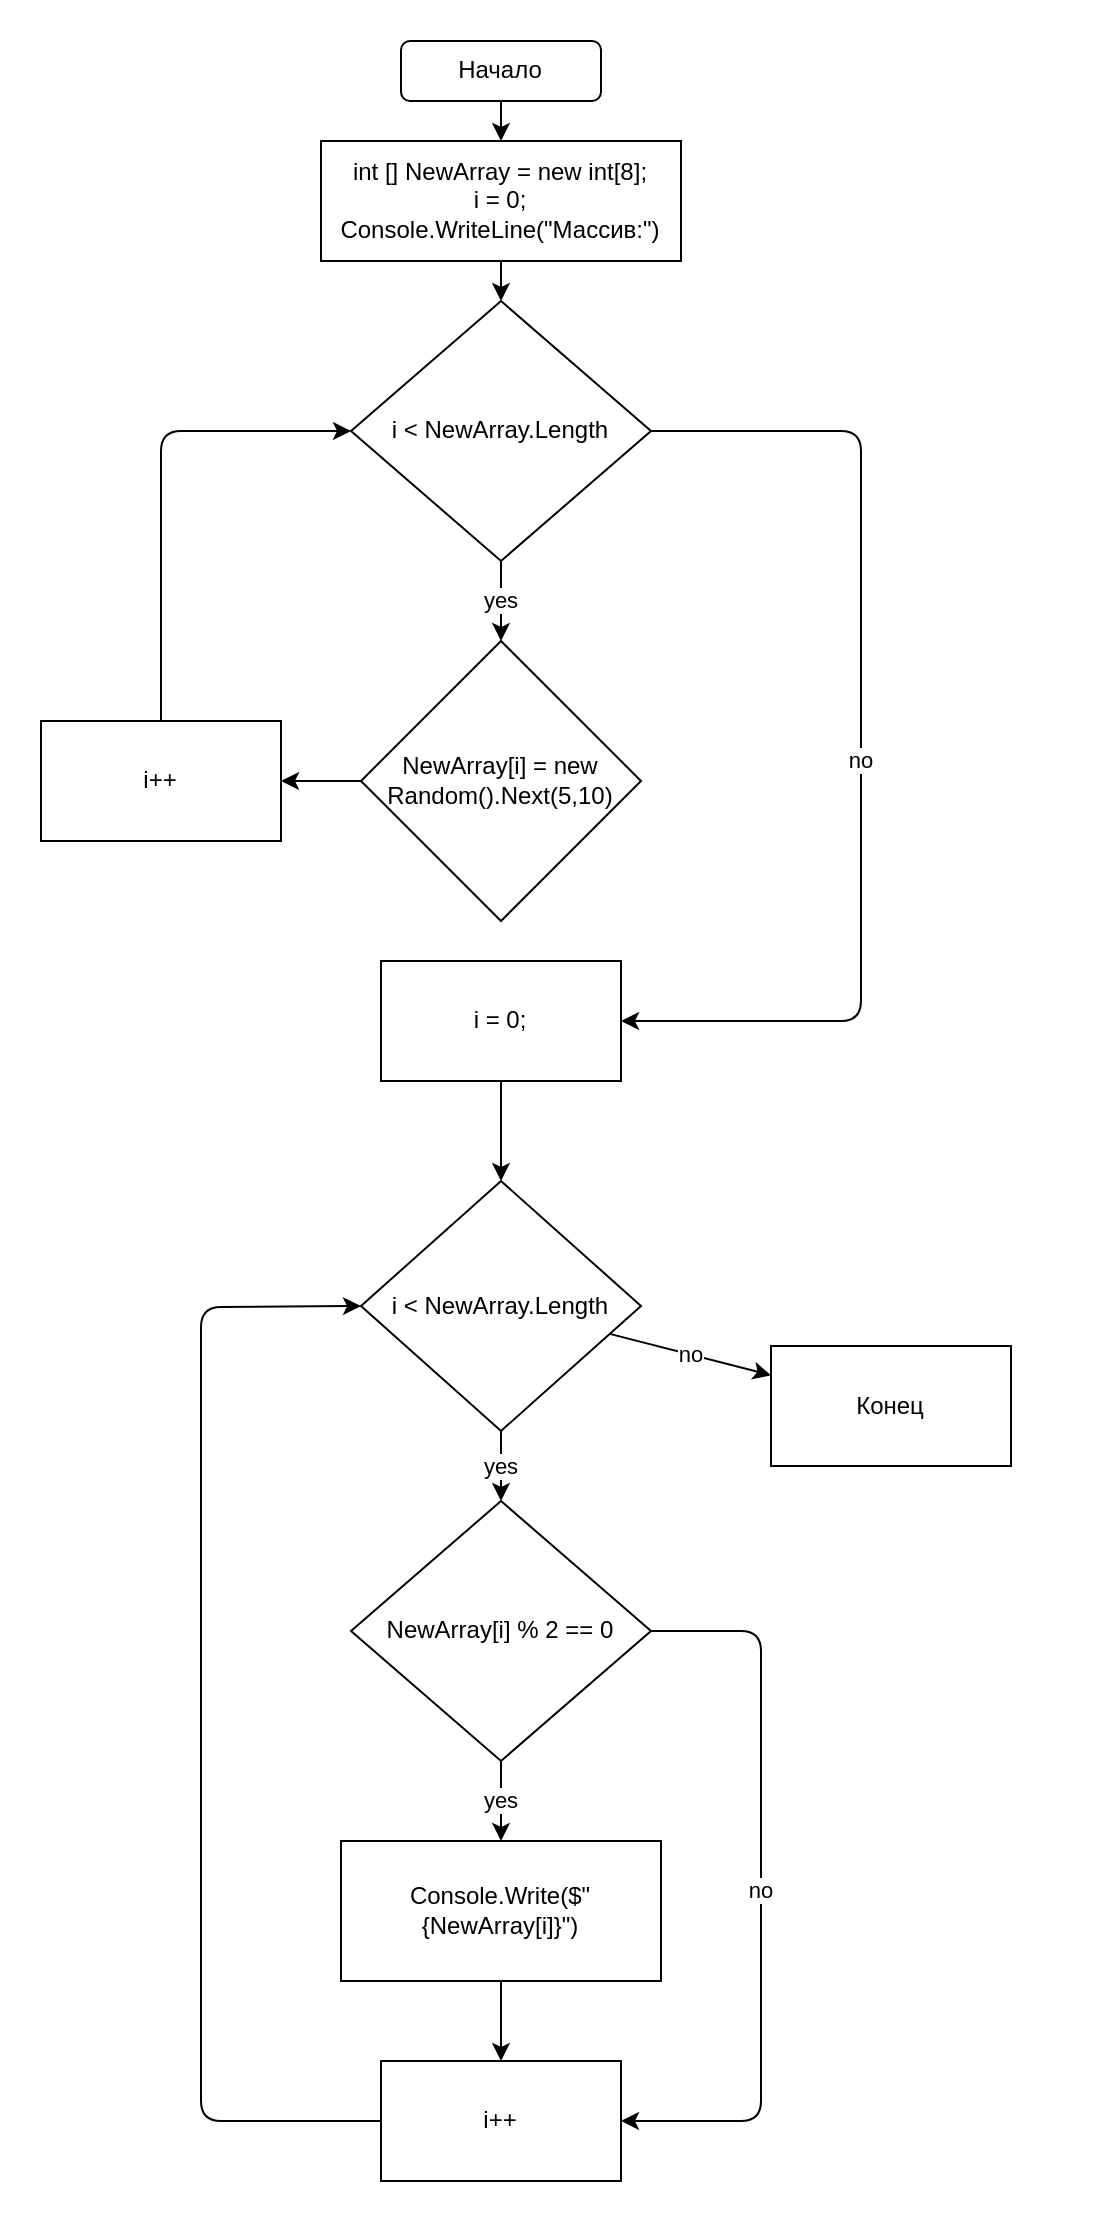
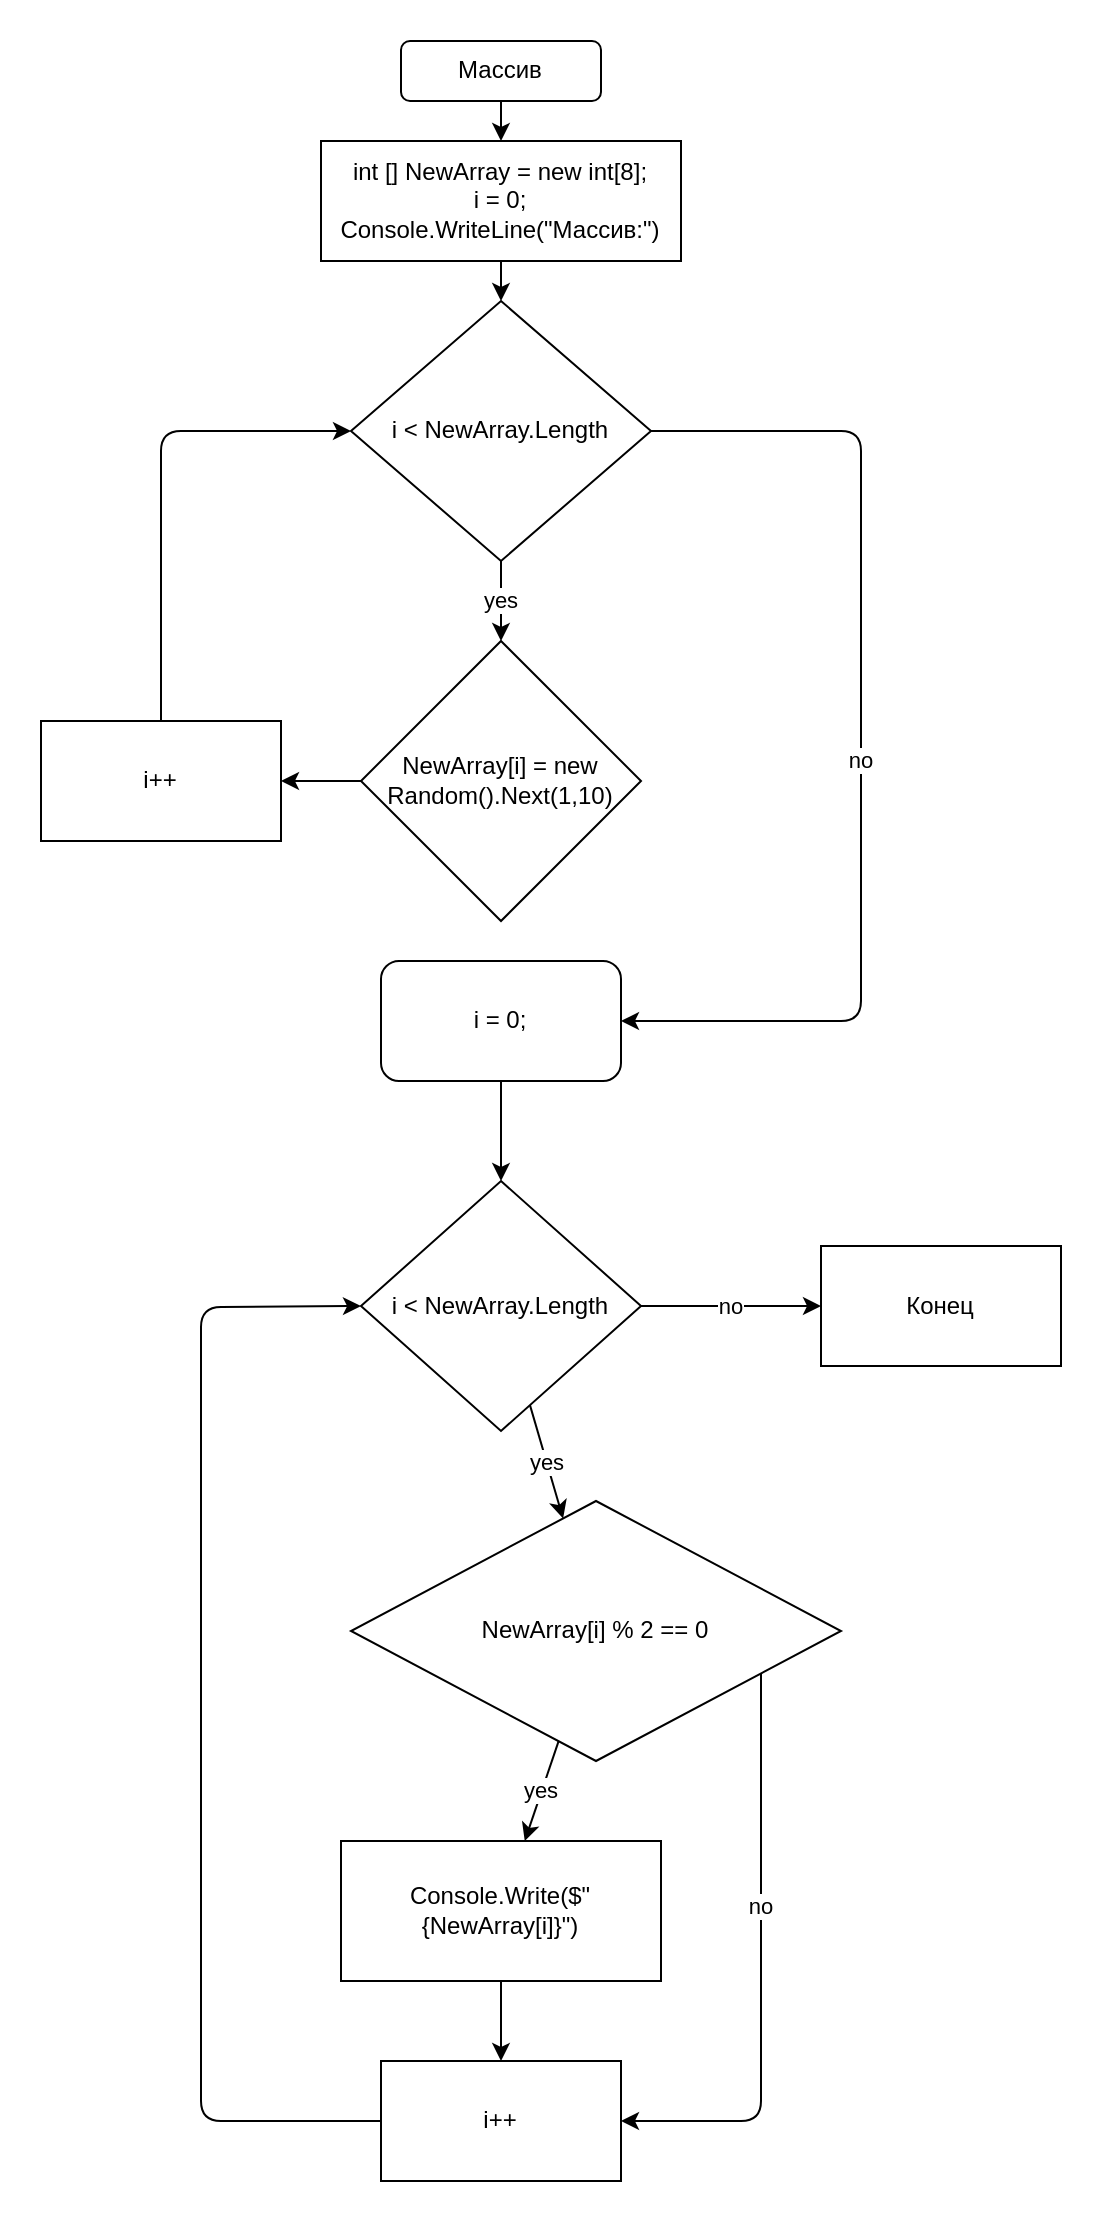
(501, 71) -> (501, 71)
(501, 781) -> (501, 781)
(501, 1021) -> (501, 1021)
(891, 1406) -> (941, 1306)
(501, 1631) -> (596, 1631)
